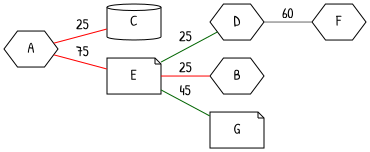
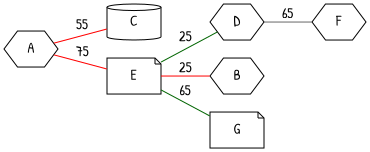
(288, 14) -> (288, 14)
(82, 26) -> (82, 26)
(186, 92) -> (186, 92)
